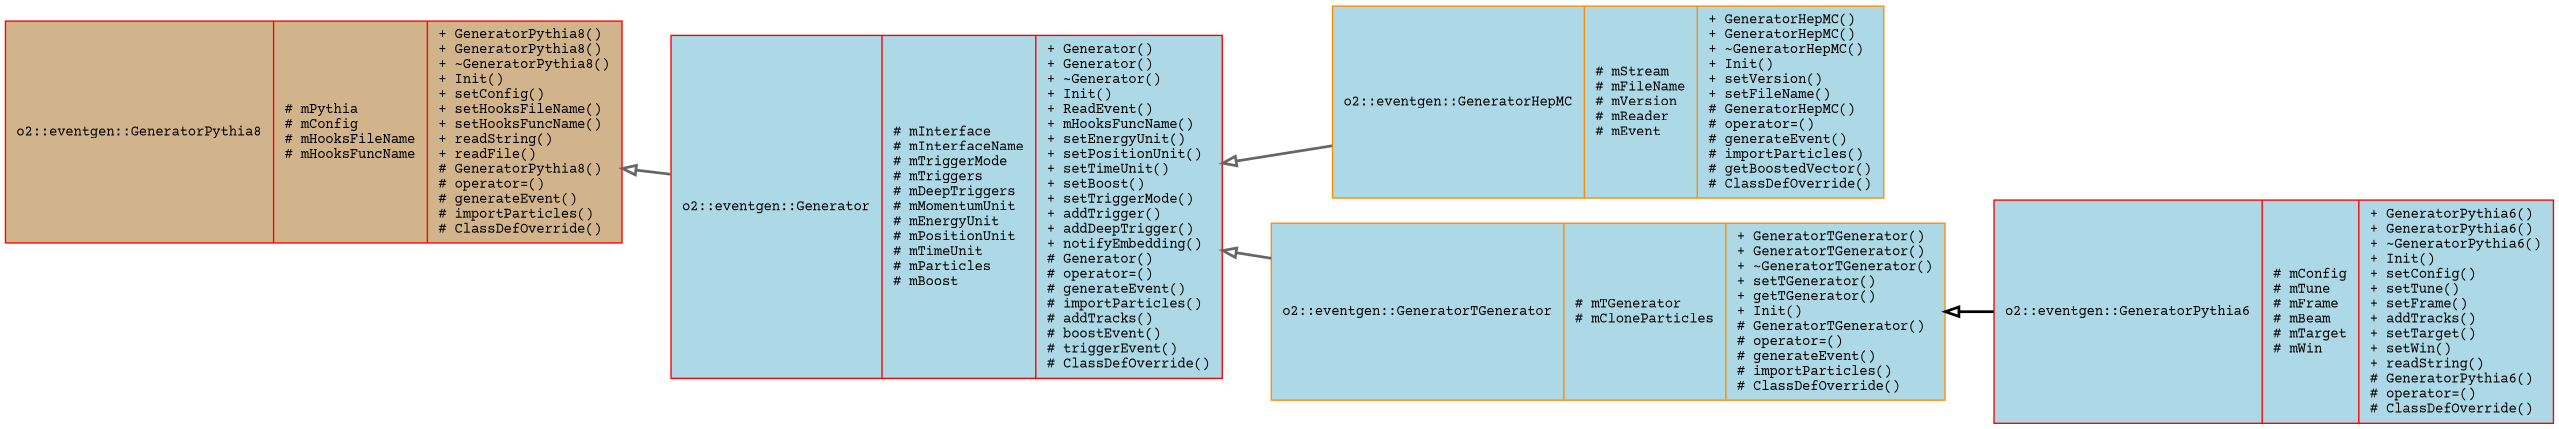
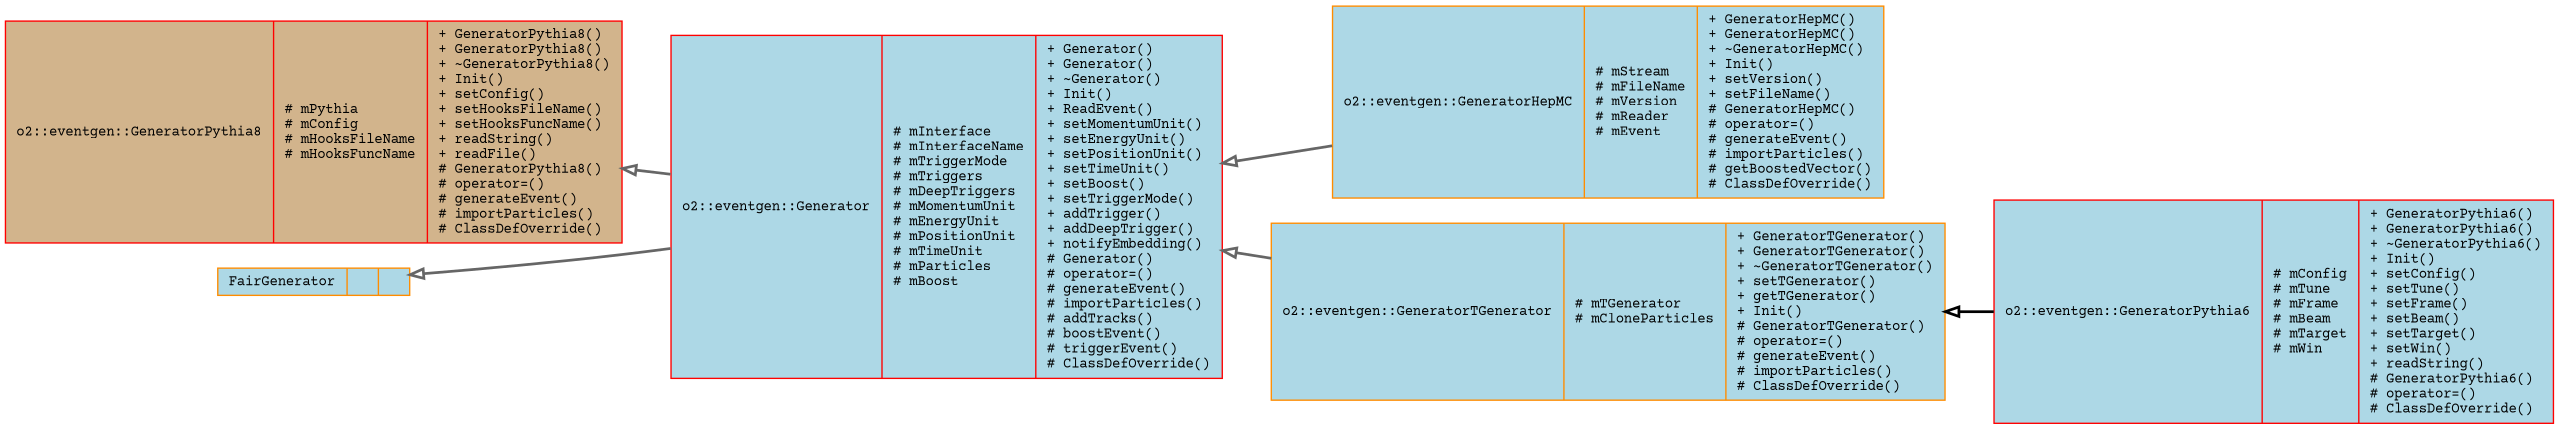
(1121, 124) -> (1125, 124)
none -> (314, 282)
(2423, 318) -> (2415, 318)
